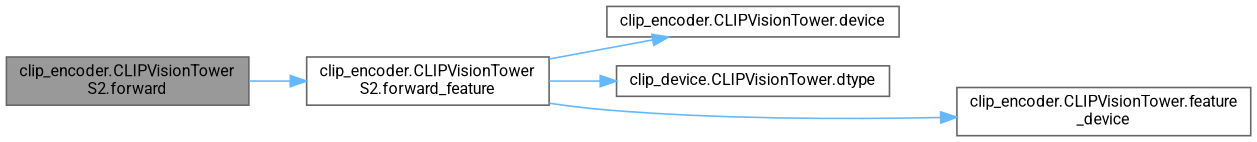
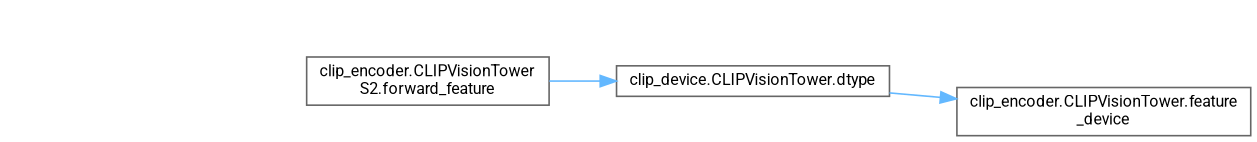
(753, 22) -> none
(128, 81) -> none
(745, 117) -> (915, 95)
